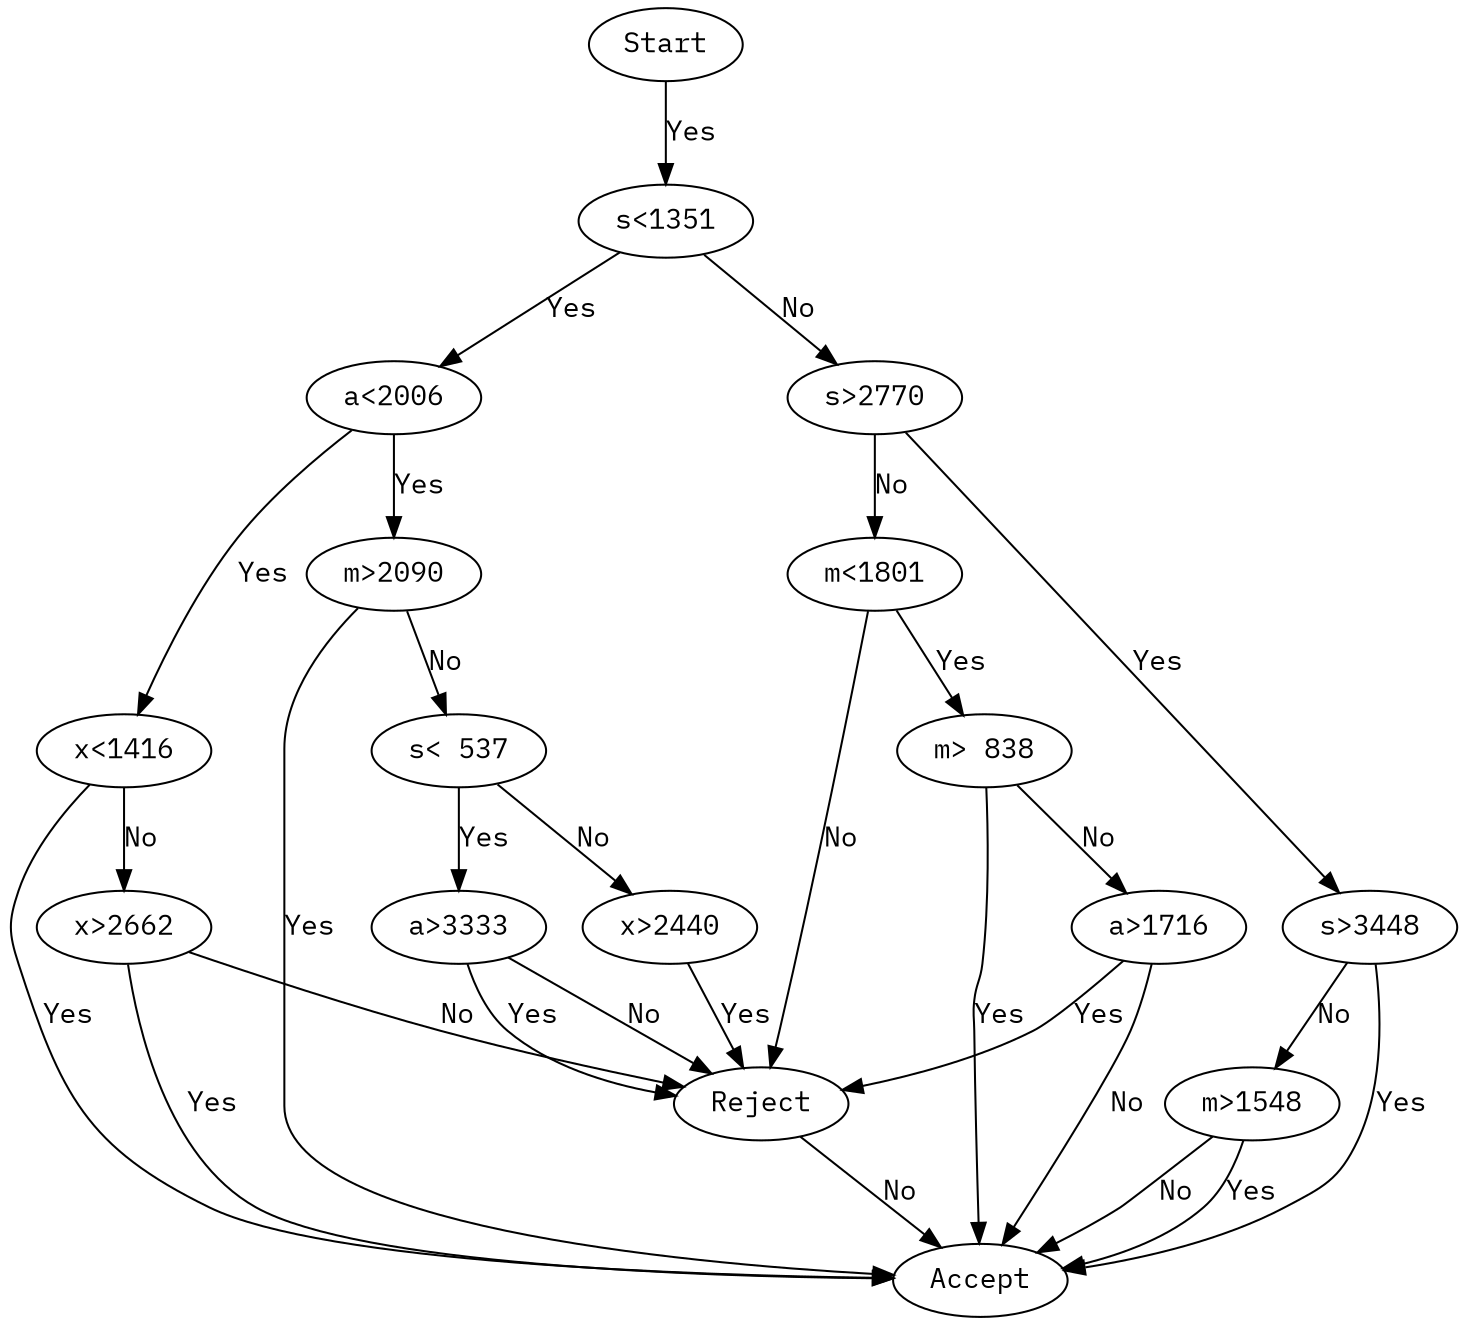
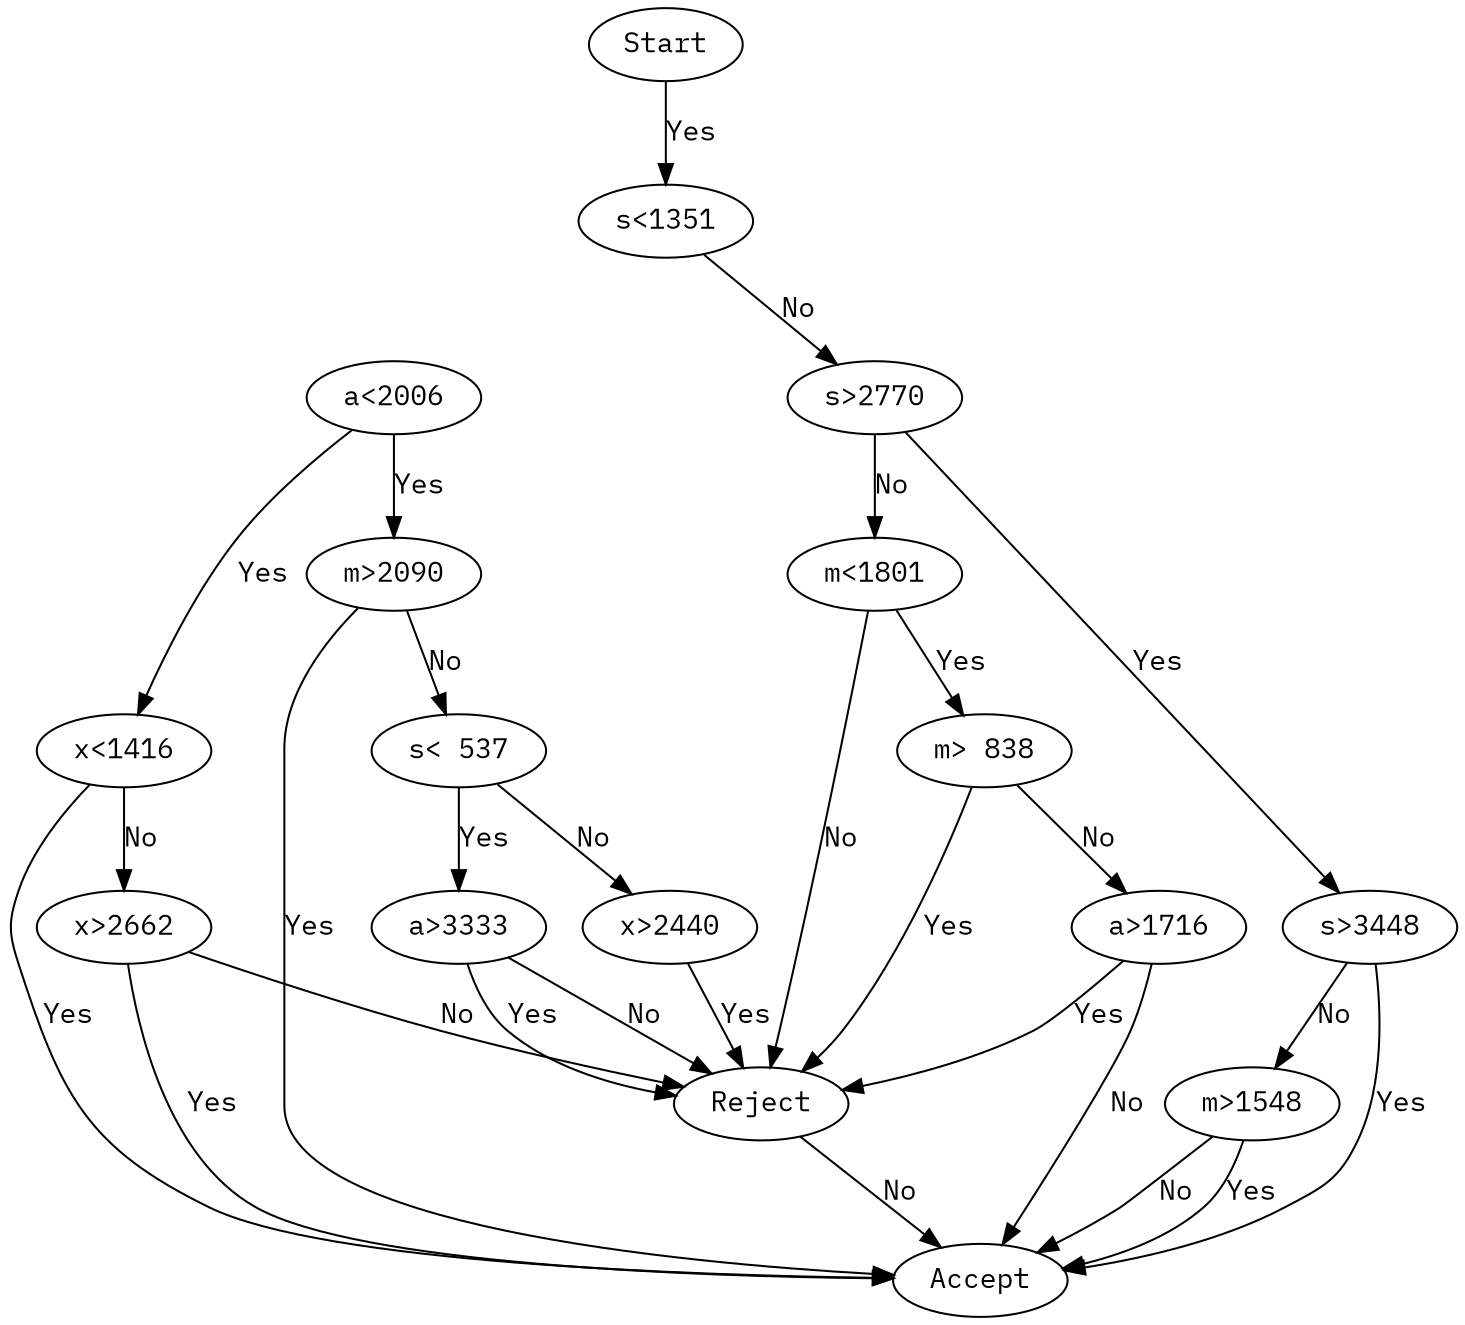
(539, 304) -> none
(974, 1004) -> (907, 930)
